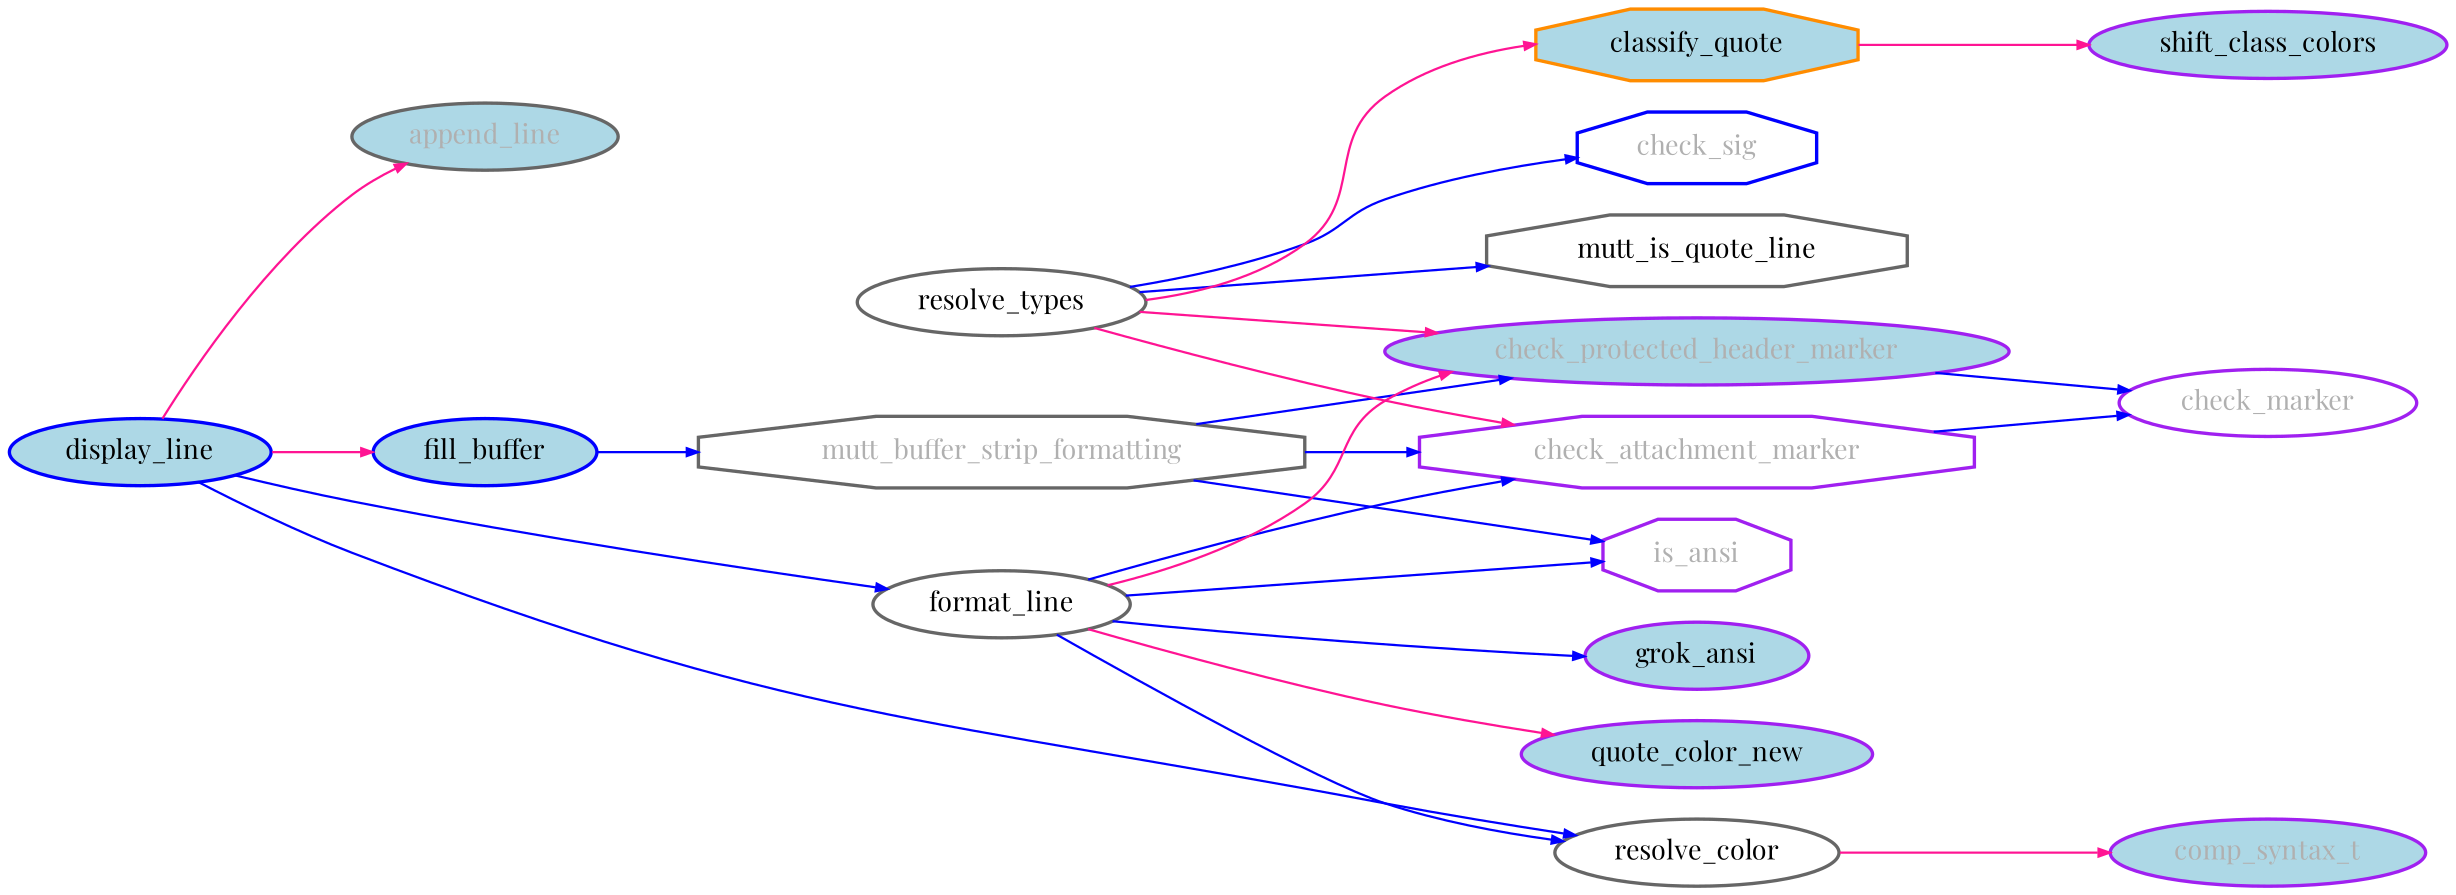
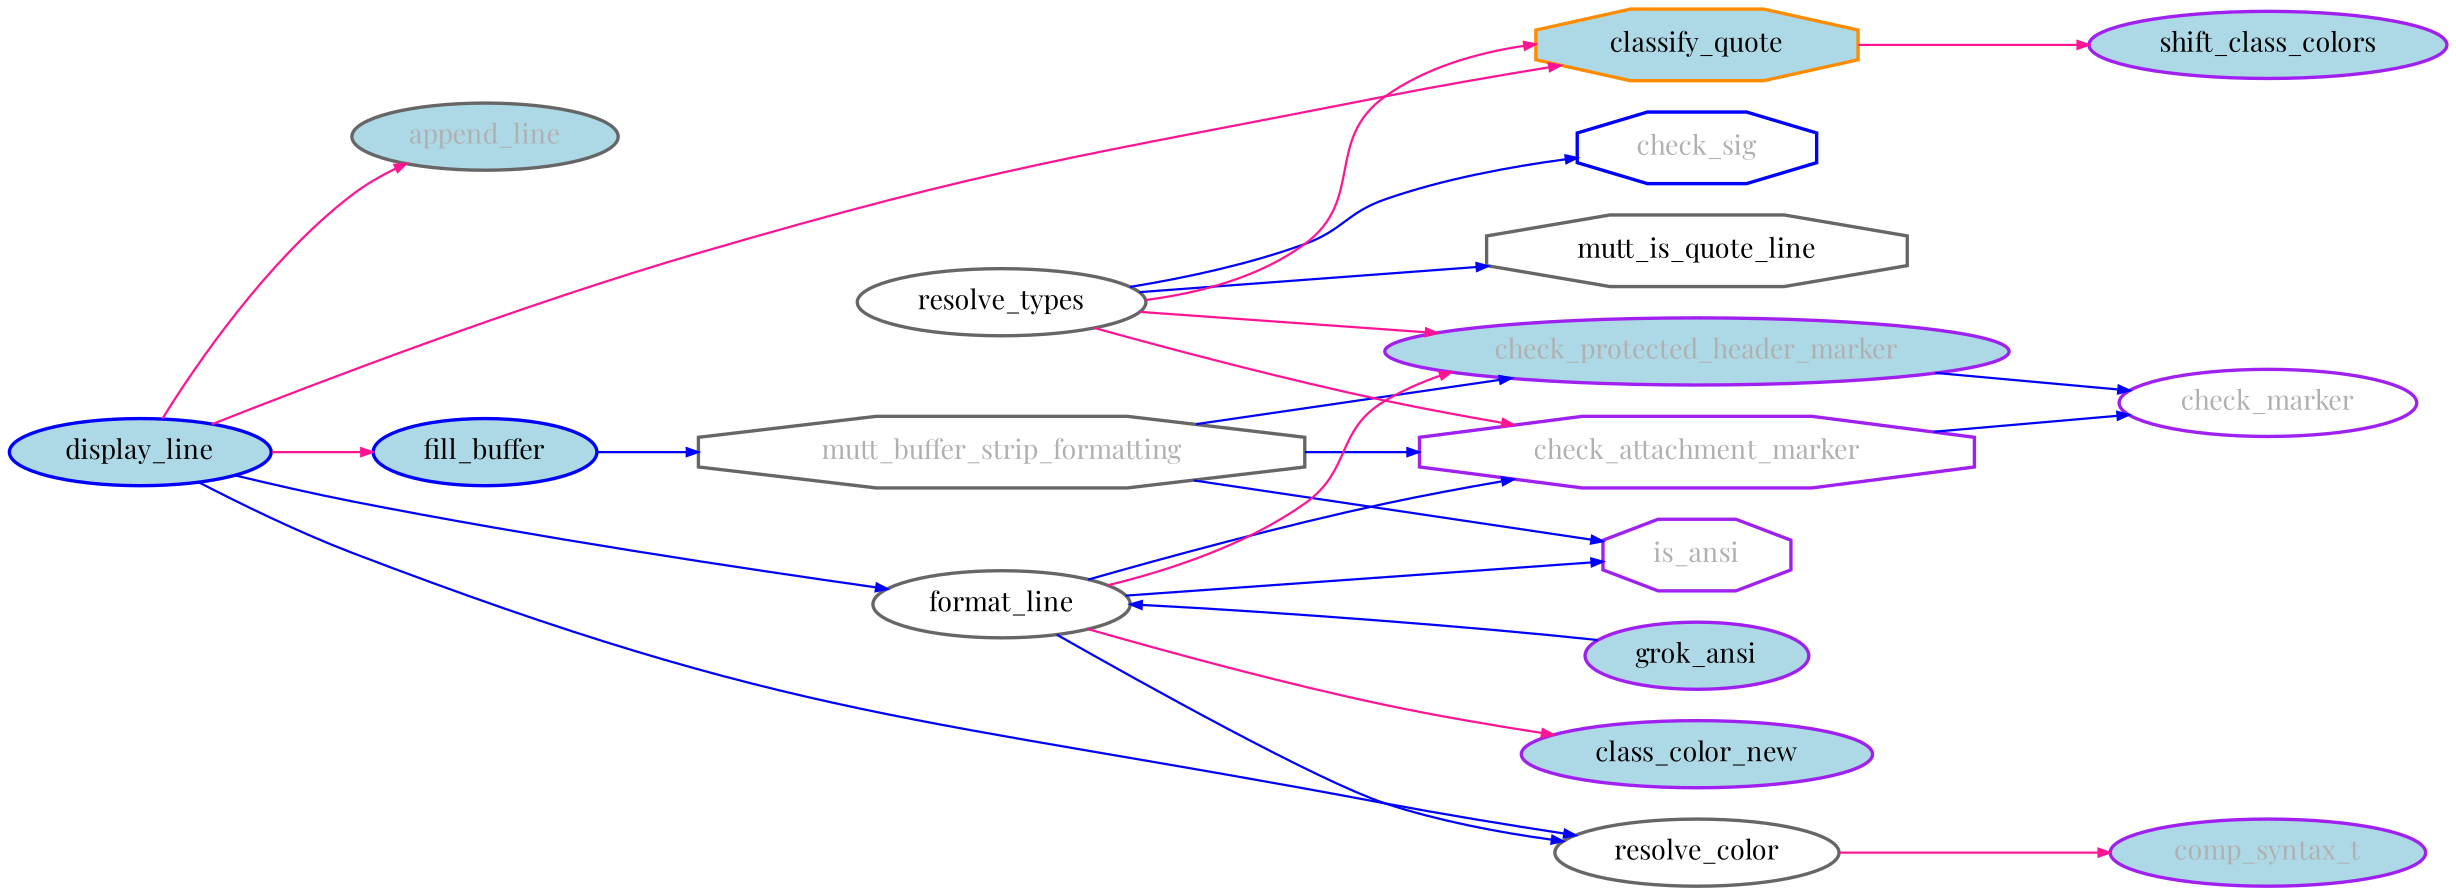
none -> (869, 205)
(1342, 641) -> (1370, 620)
(1697, 754) -> (1697, 754)
